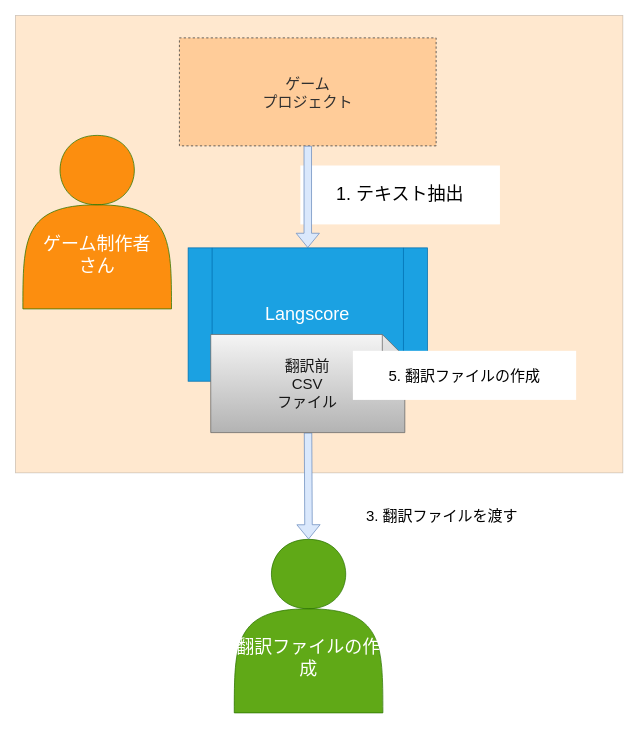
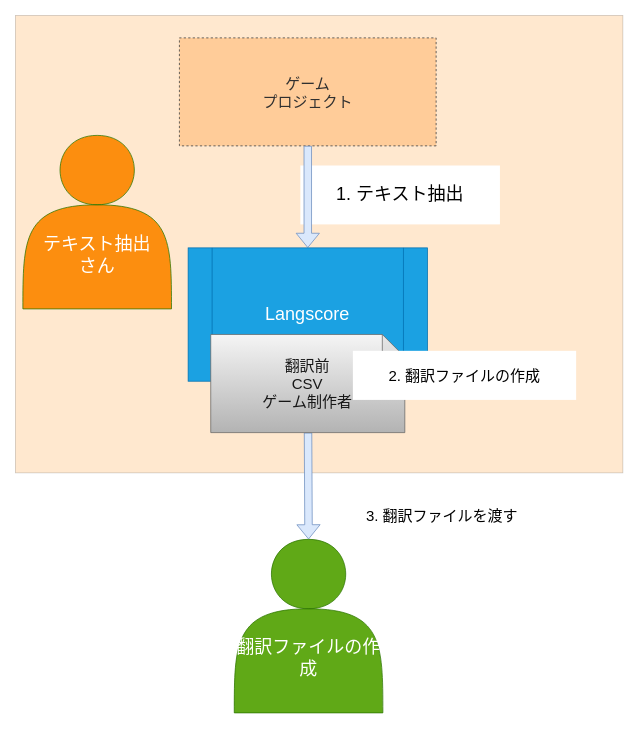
(97, 222) -> (97, 222)
(465, 375) -> (465, 375)
(308, 384) -> (308, 384)
